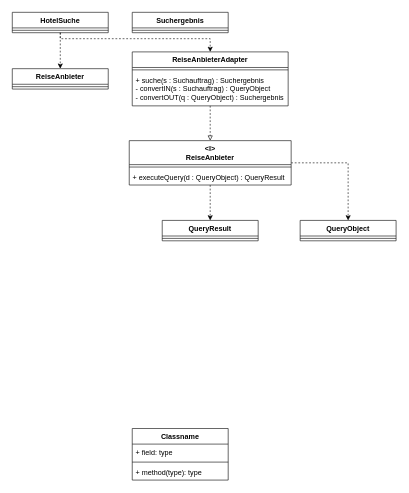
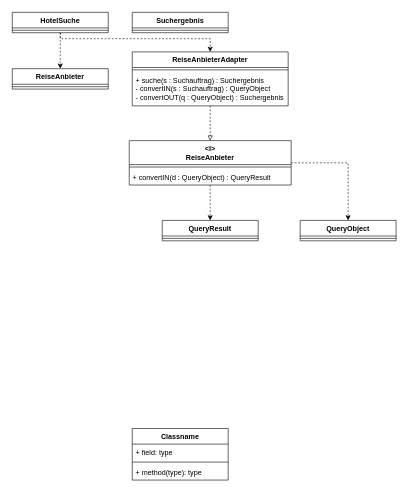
(216, 178) -> (210, 178)
